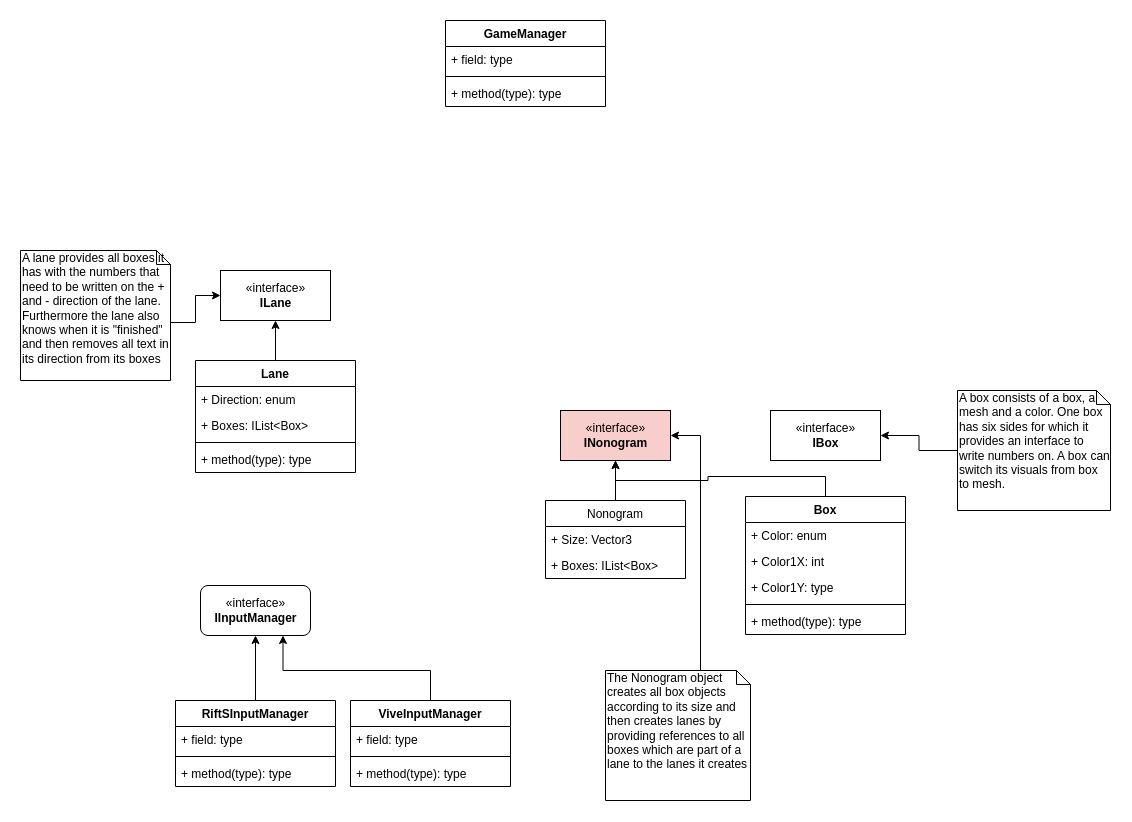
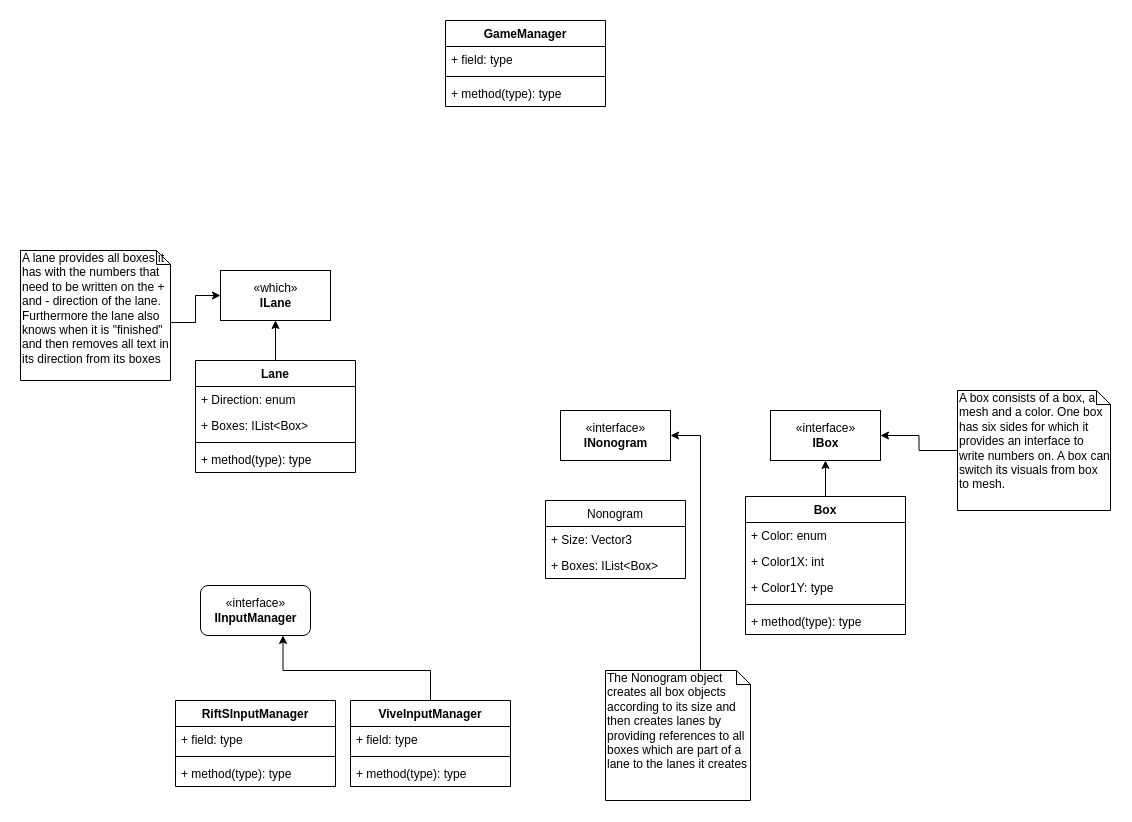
(276, 296) -> (276, 296)
(616, 436) -> (616, 436)
(720, 477) -> (826, 473)
(616, 490) -> none
(256, 671) -> none
